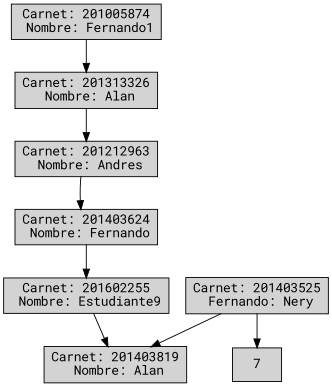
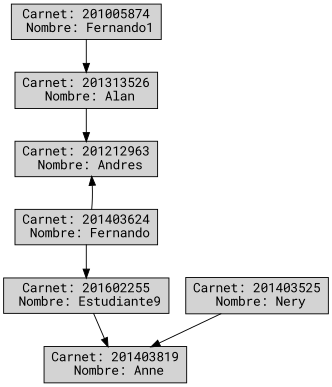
(86, 90) -> (86, 90)
(80, 188) -> (92, 198)
(257, 296) -> (257, 296)
(115, 365) -> (115, 365)
(257, 365) -> none
